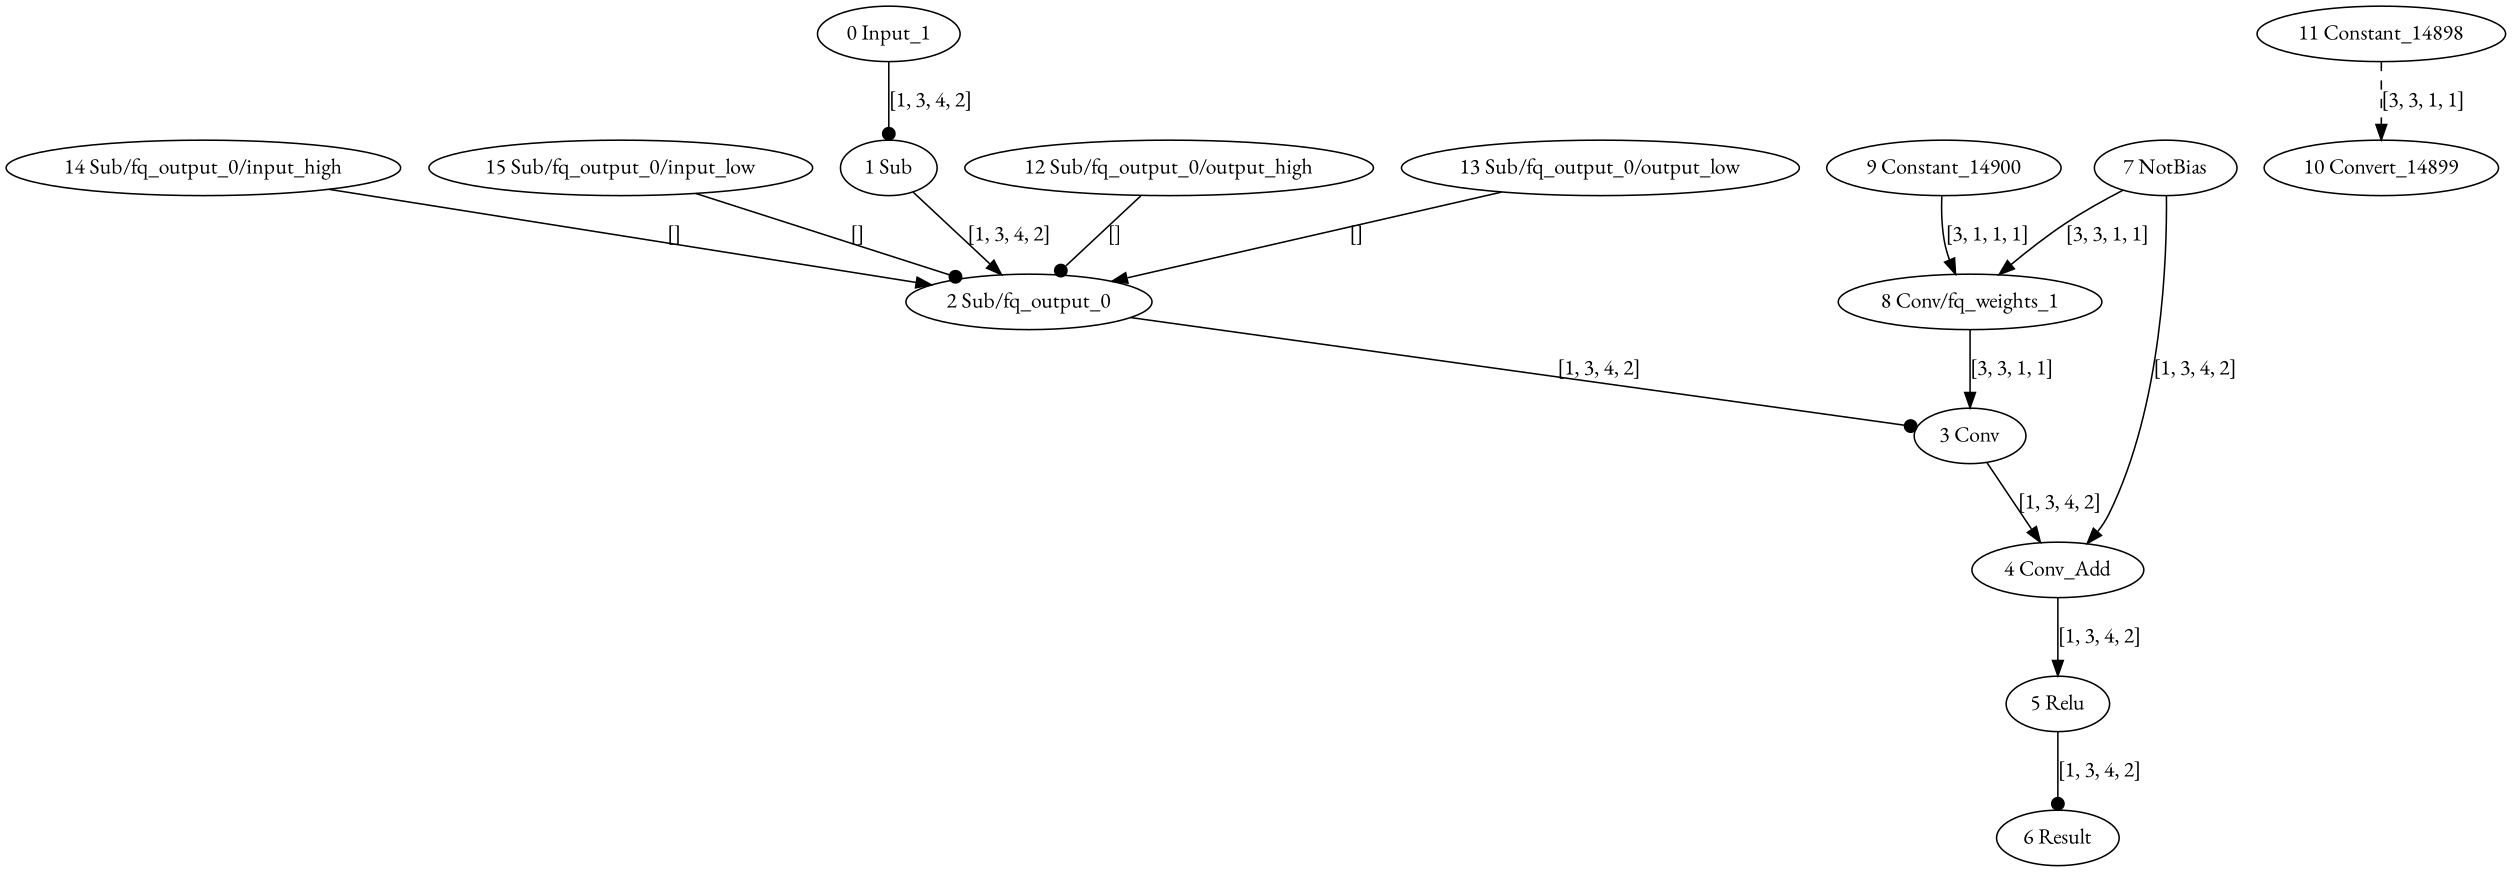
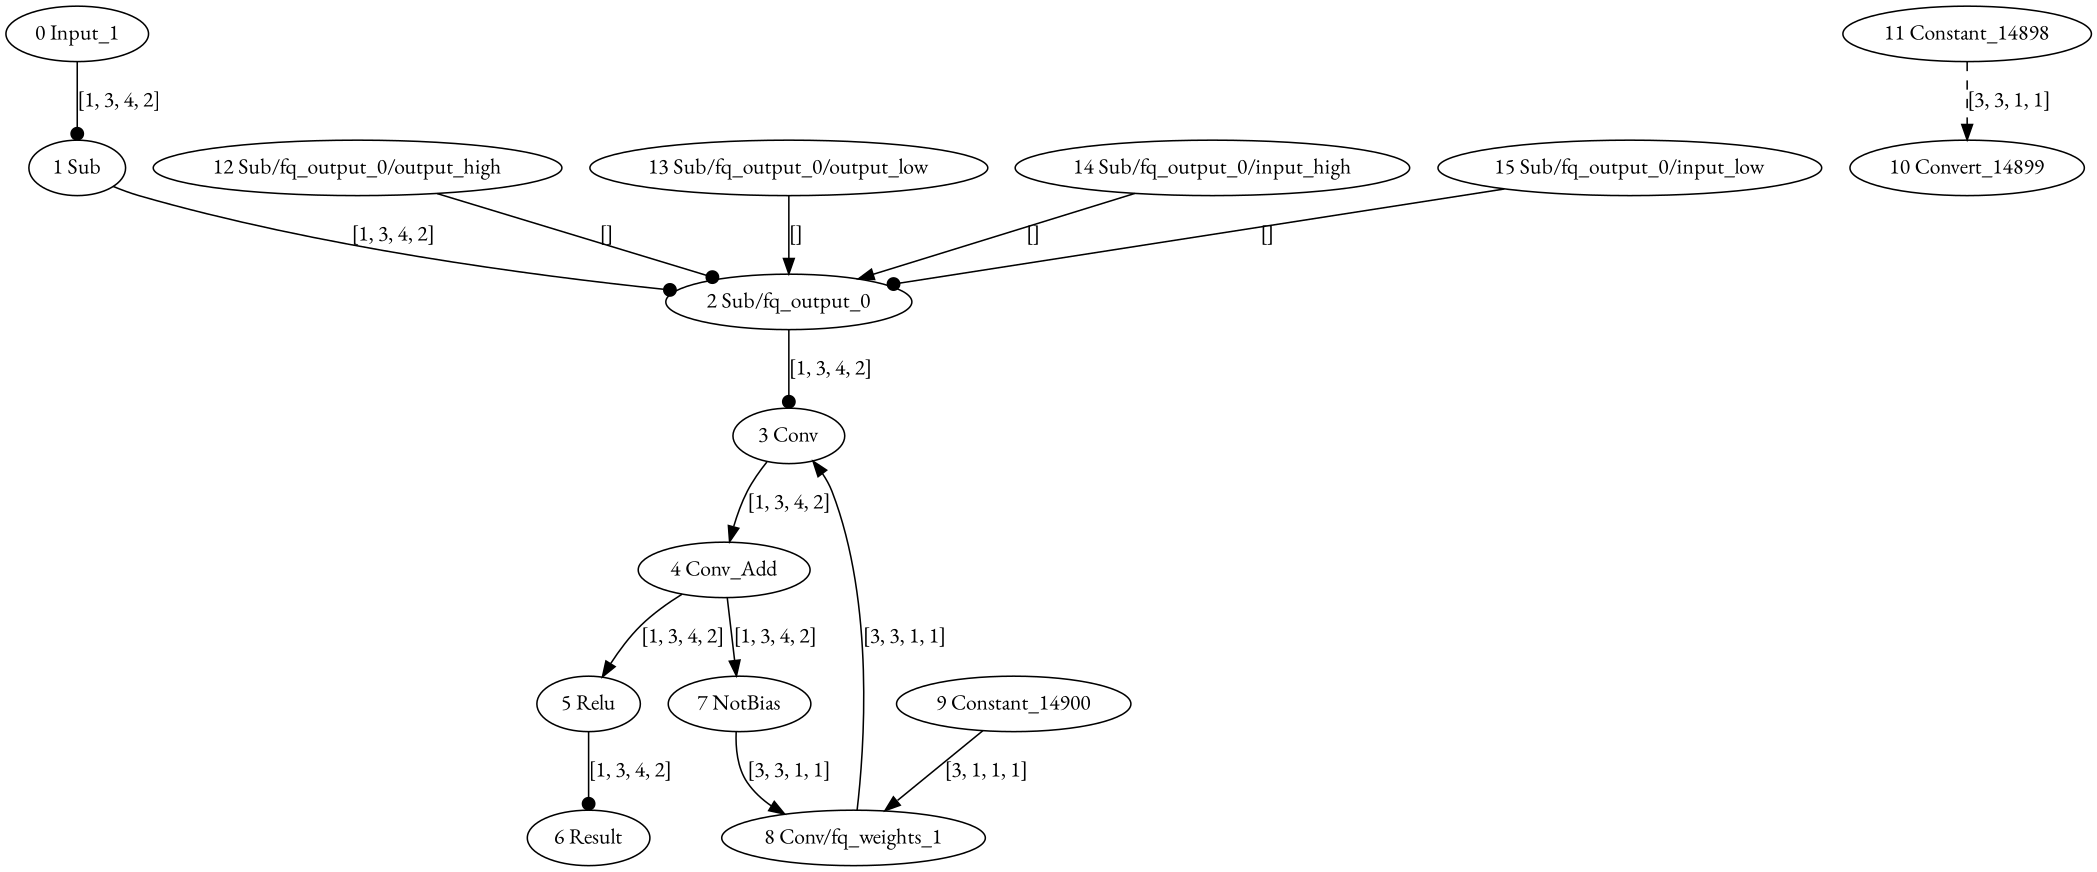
(952, 228) -> (386, 251)
(2153, 368) -> (731, 629)
